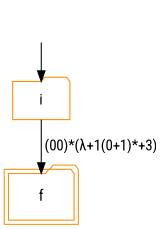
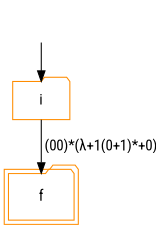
(99, 147) -> (99, 147)
